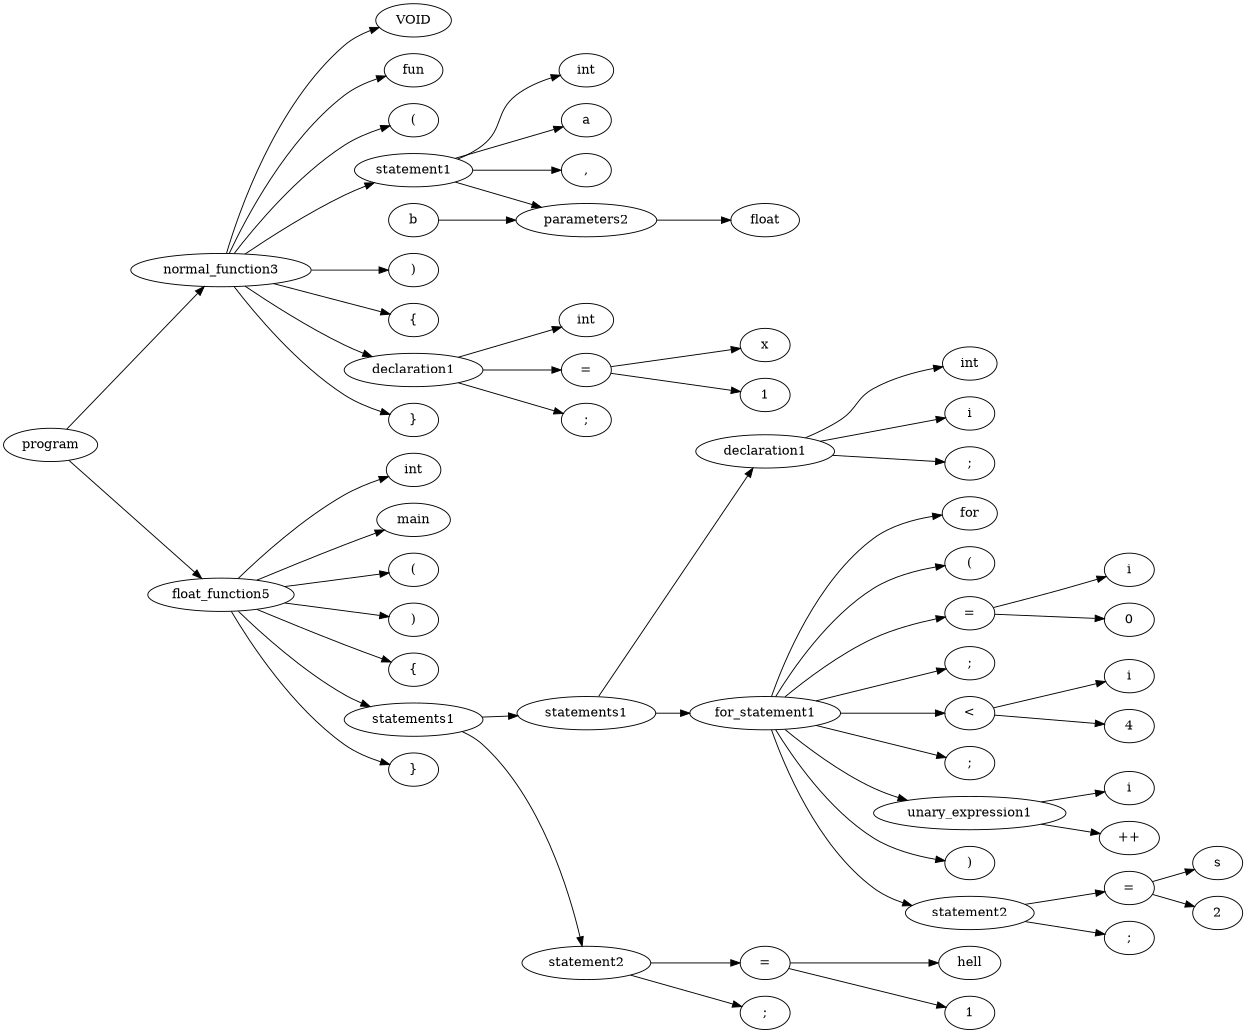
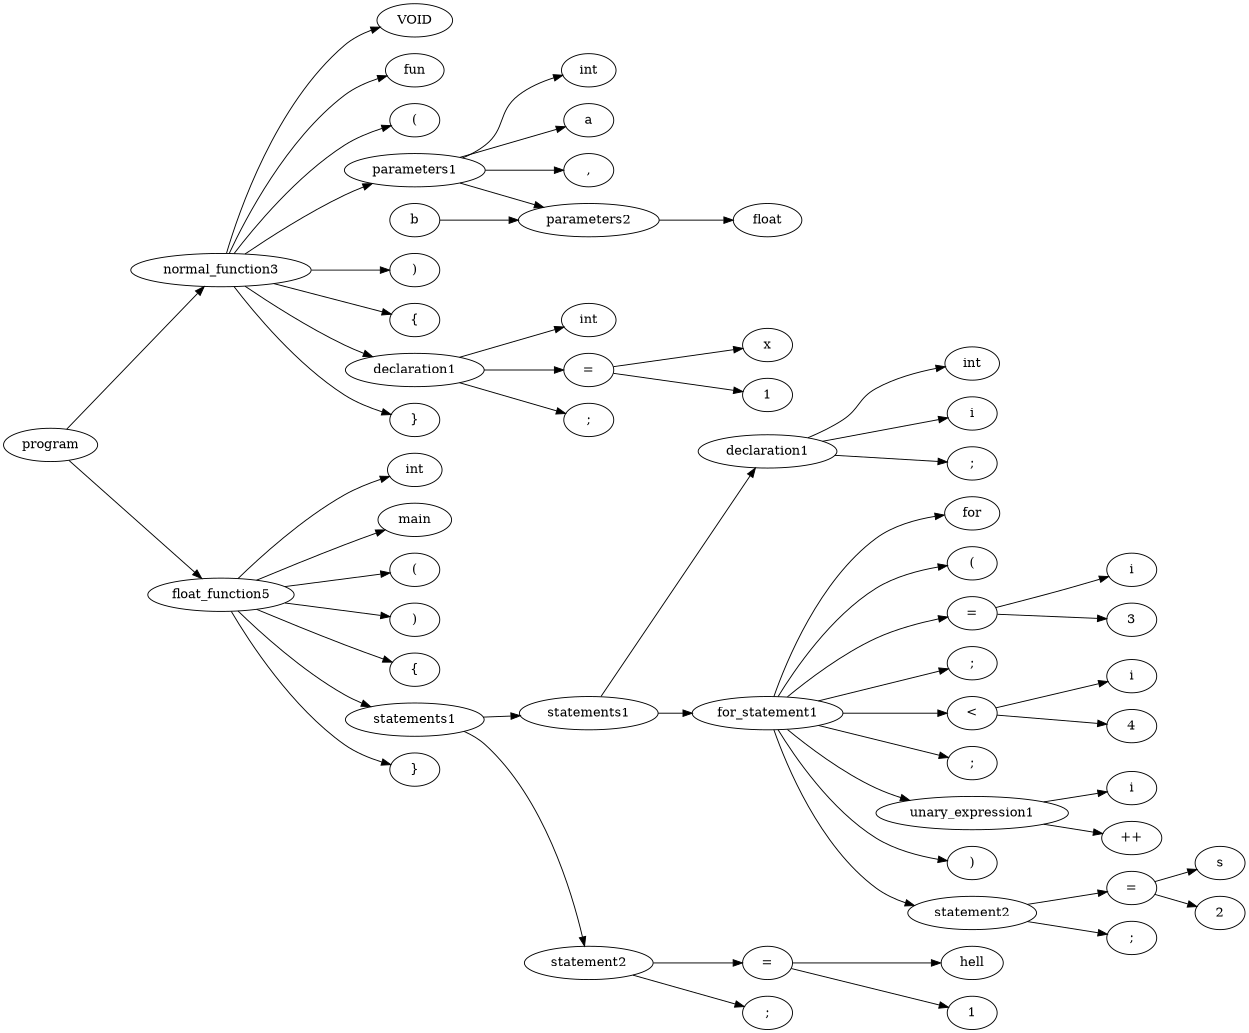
(414, 170) -> (415, 170)
(1129, 620) -> (1132, 620)
